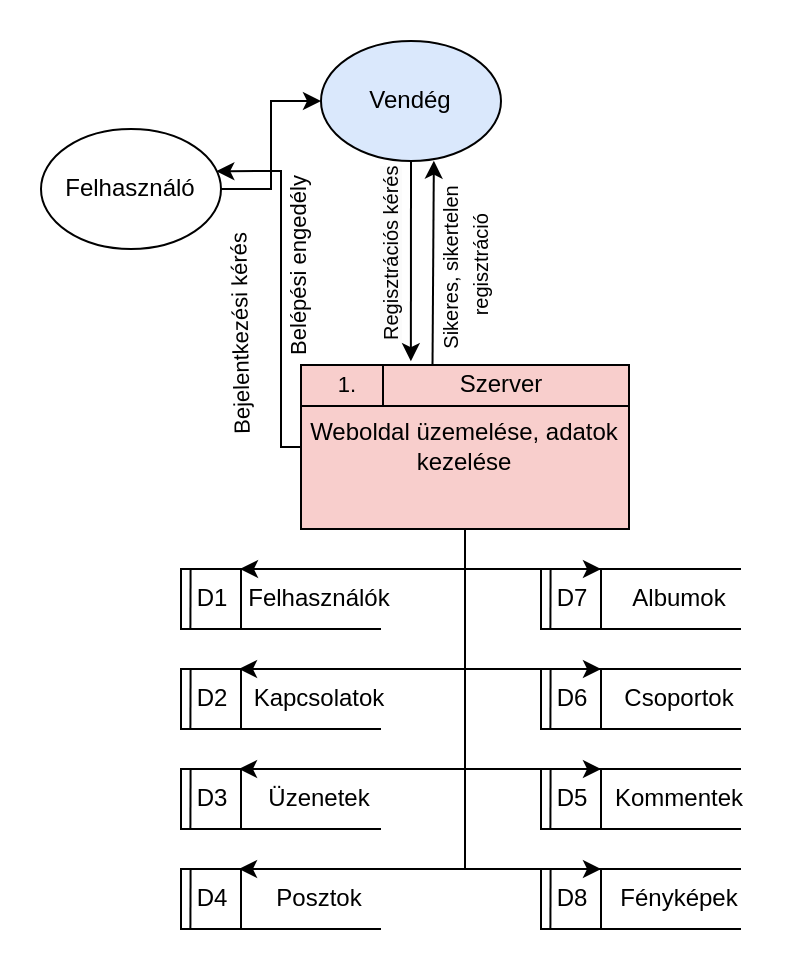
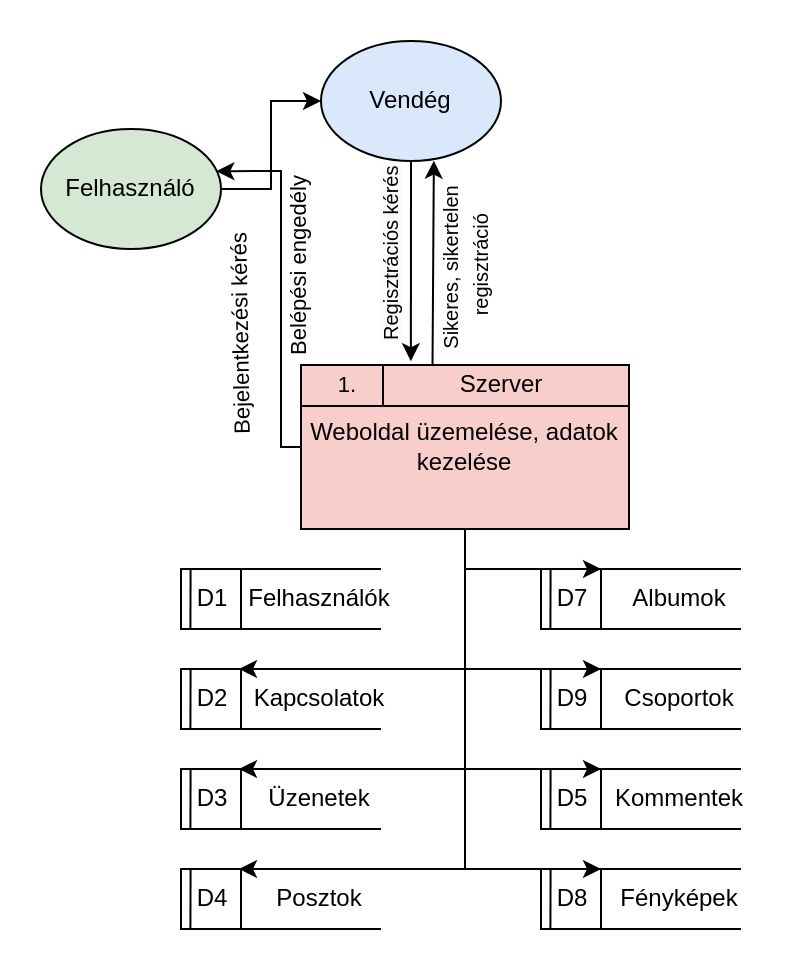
(131, 189) -> (131, 189)
(421, 569) -> none
(564, 699) -> (564, 699)
